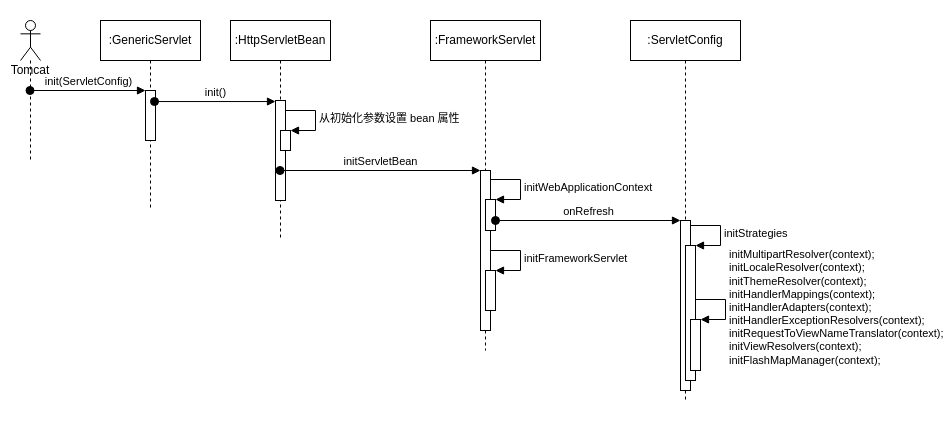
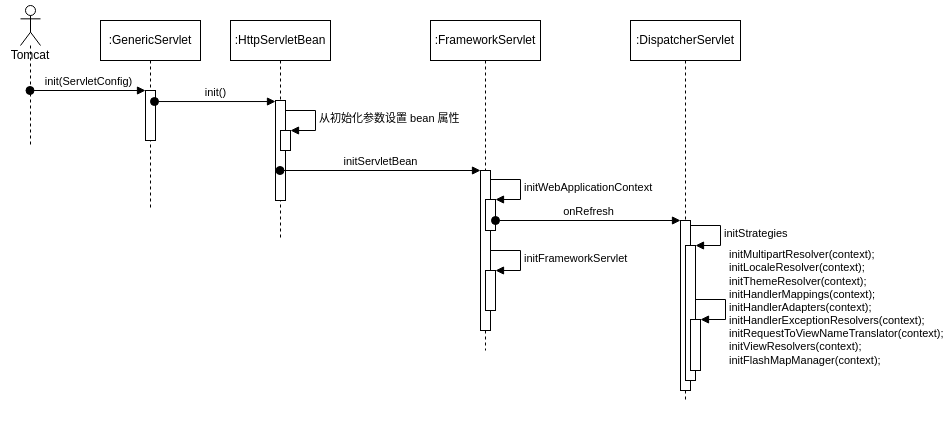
(686, 41) -> (686, 41)
(31, 91) -> (31, 76)
